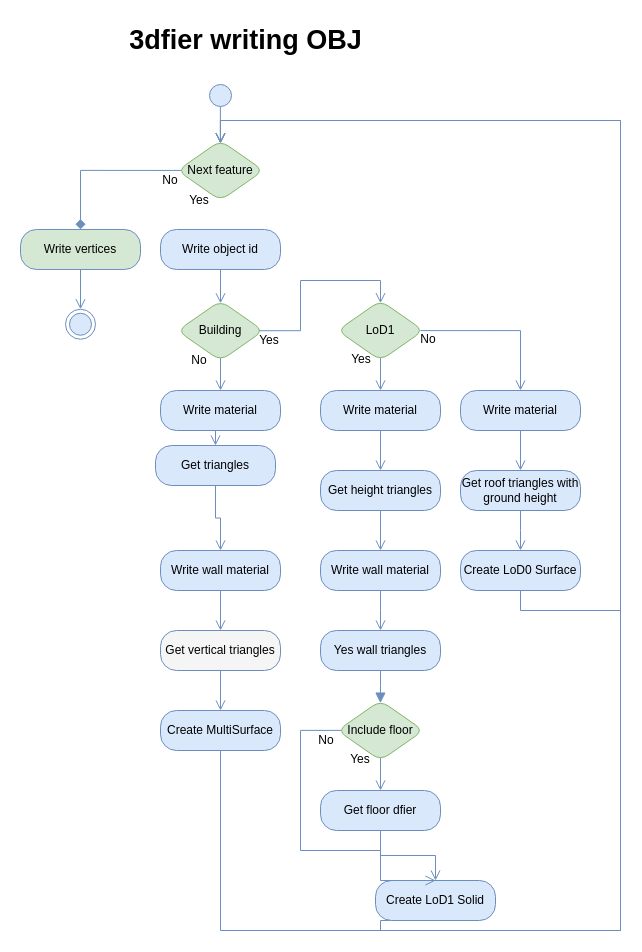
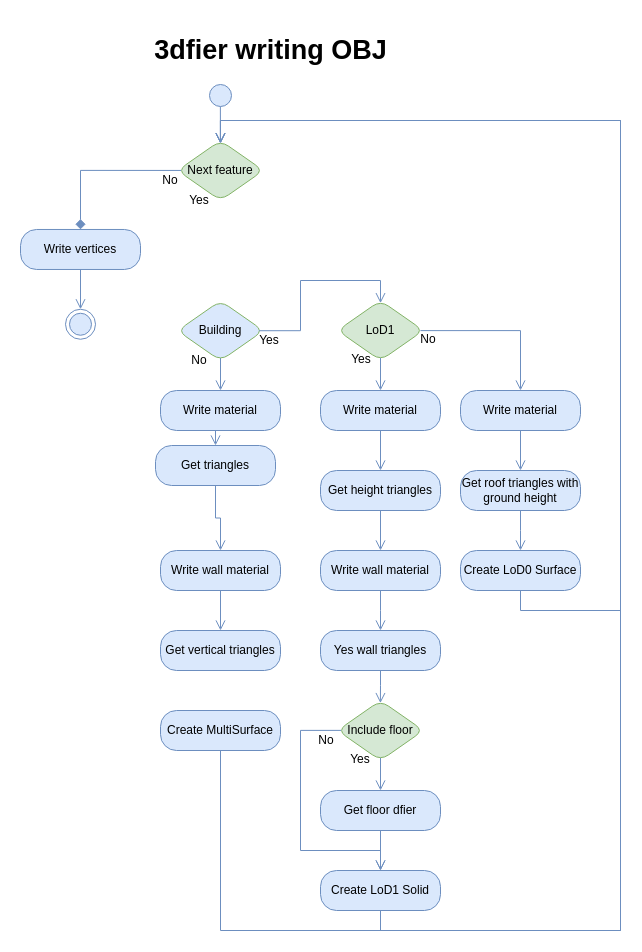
(245, 41) -> (270, 51)
(81, 249) -> (81, 249)
(221, 249) -> none
(221, 285) -> none
(221, 331) -> (221, 331)
(221, 651) -> (221, 651)
(221, 689) -> none
(380, 691) -> (380, 695)
(436, 901) -> (381, 891)
